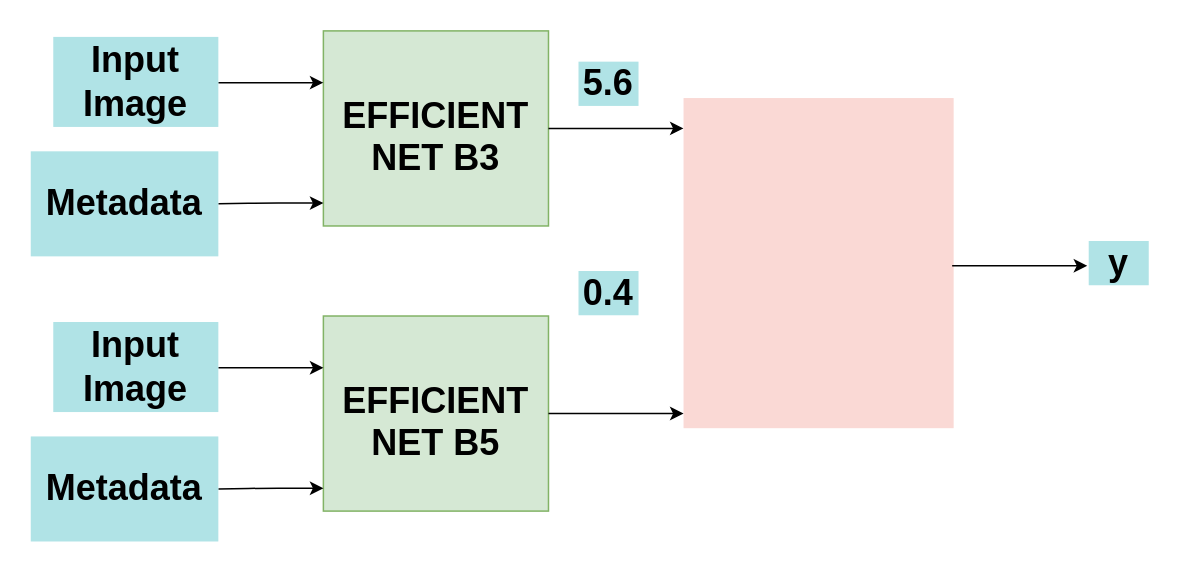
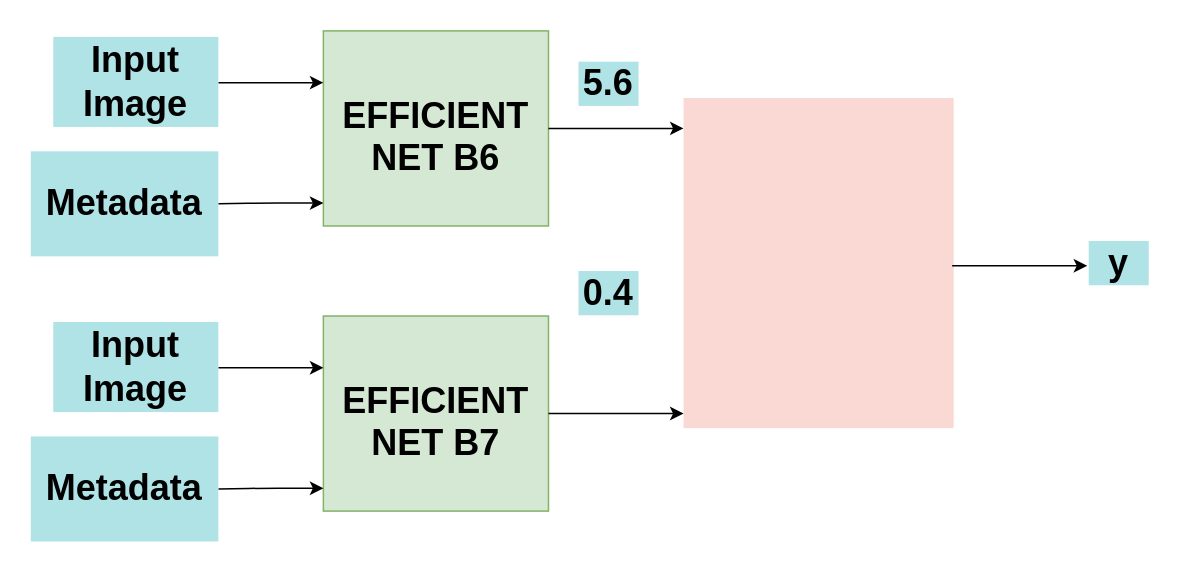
(436, 148) -> (436, 148)
(436, 433) -> (436, 433)
